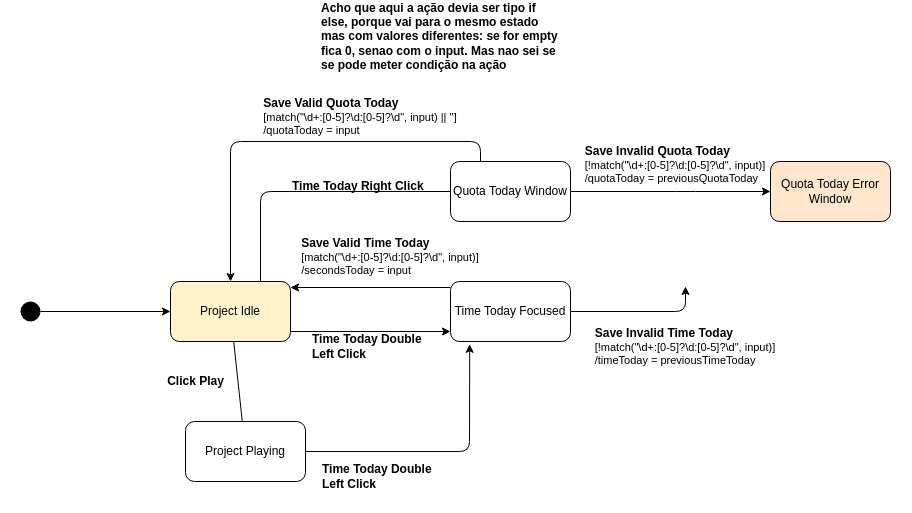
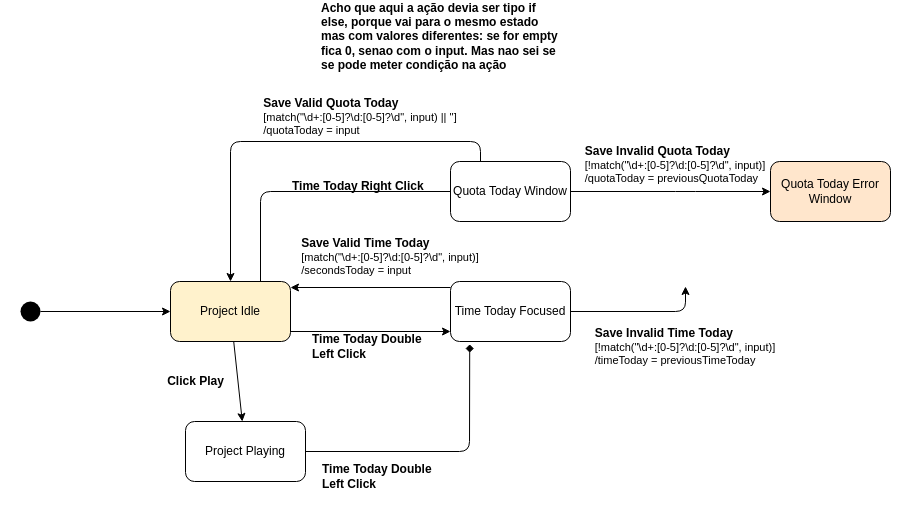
(470, 353) -> (470, 353)
(242, 416) -> (241, 413)
